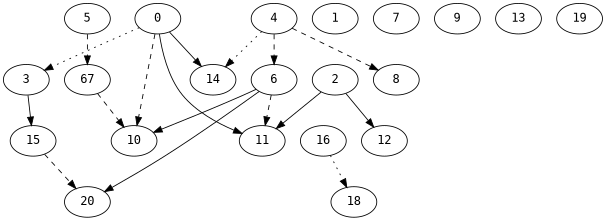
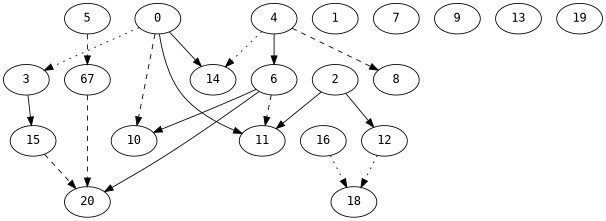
(274, 45) -> (274, 45)
(108, 107) -> (87, 137)
none -> (371, 168)
